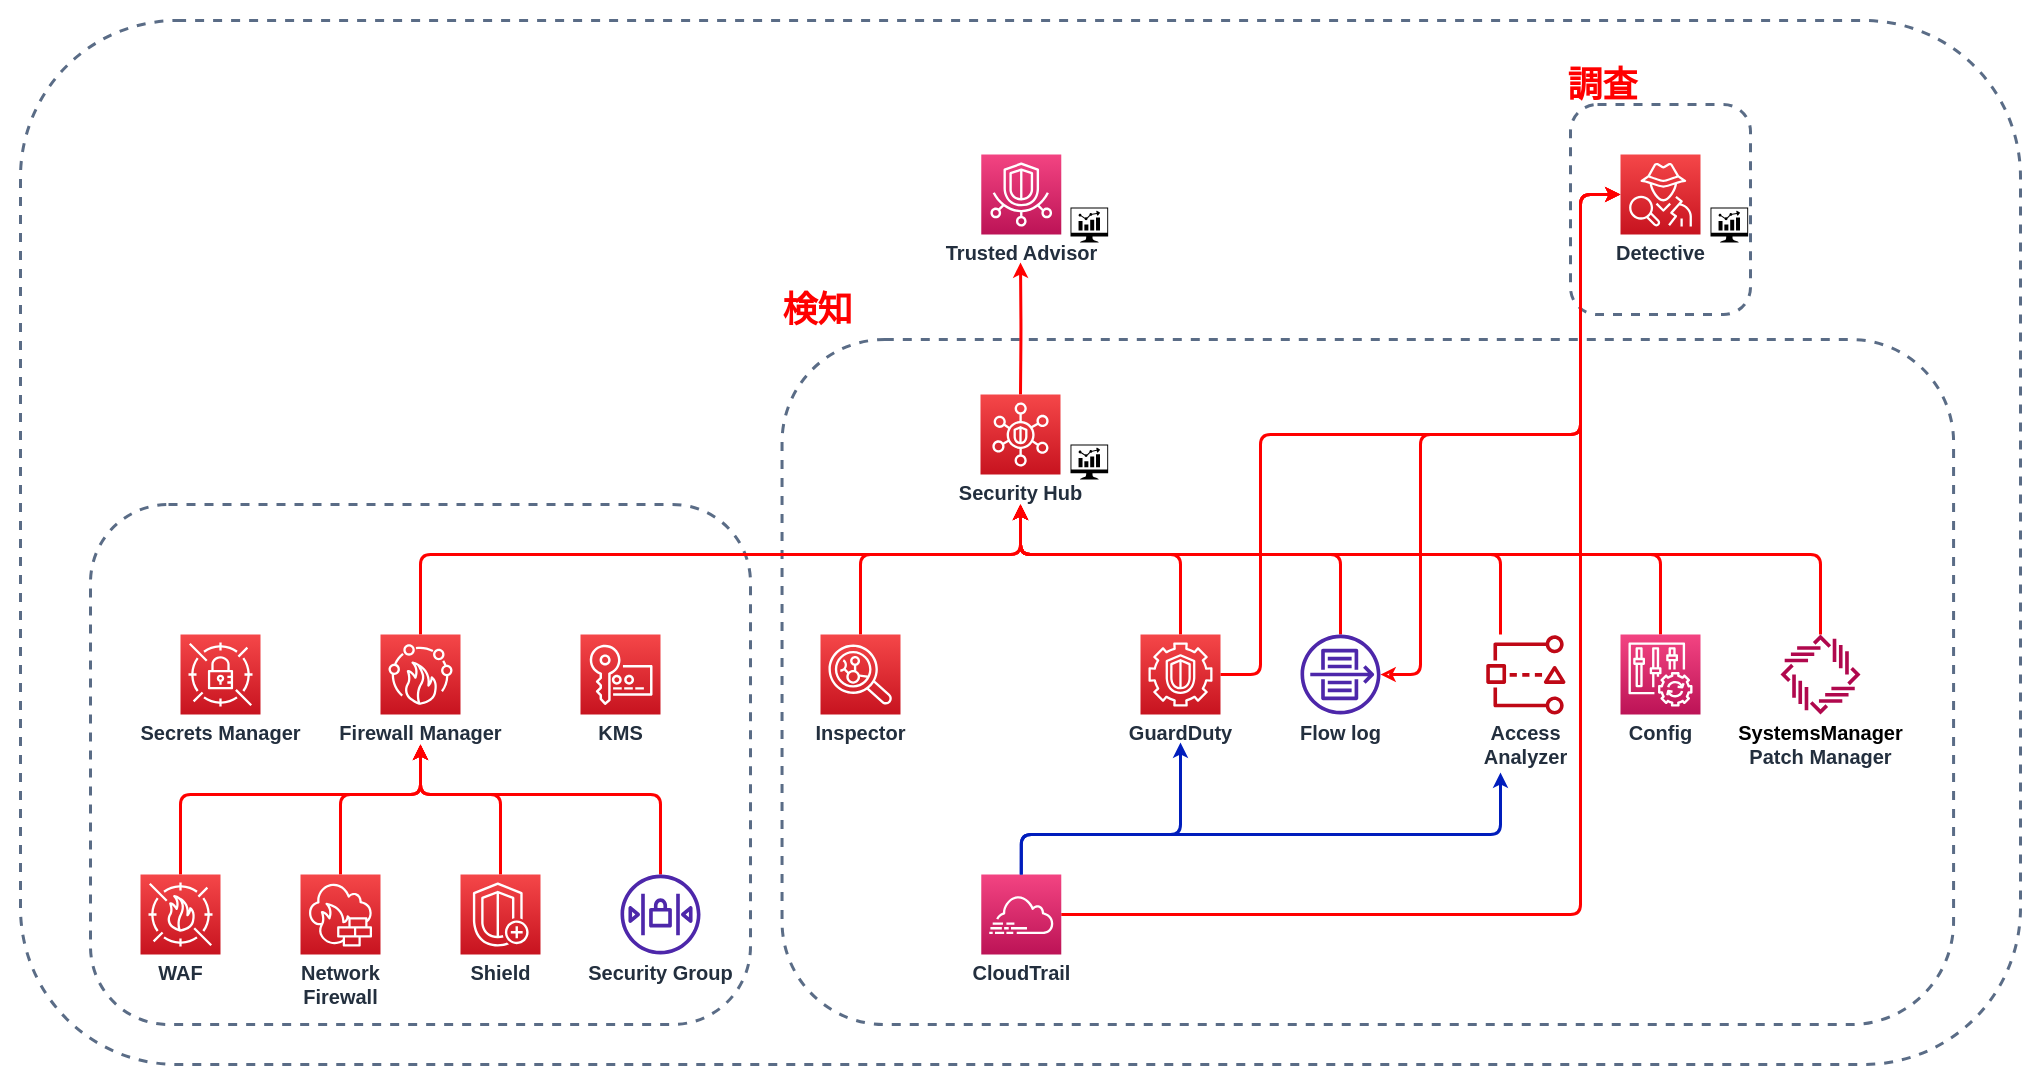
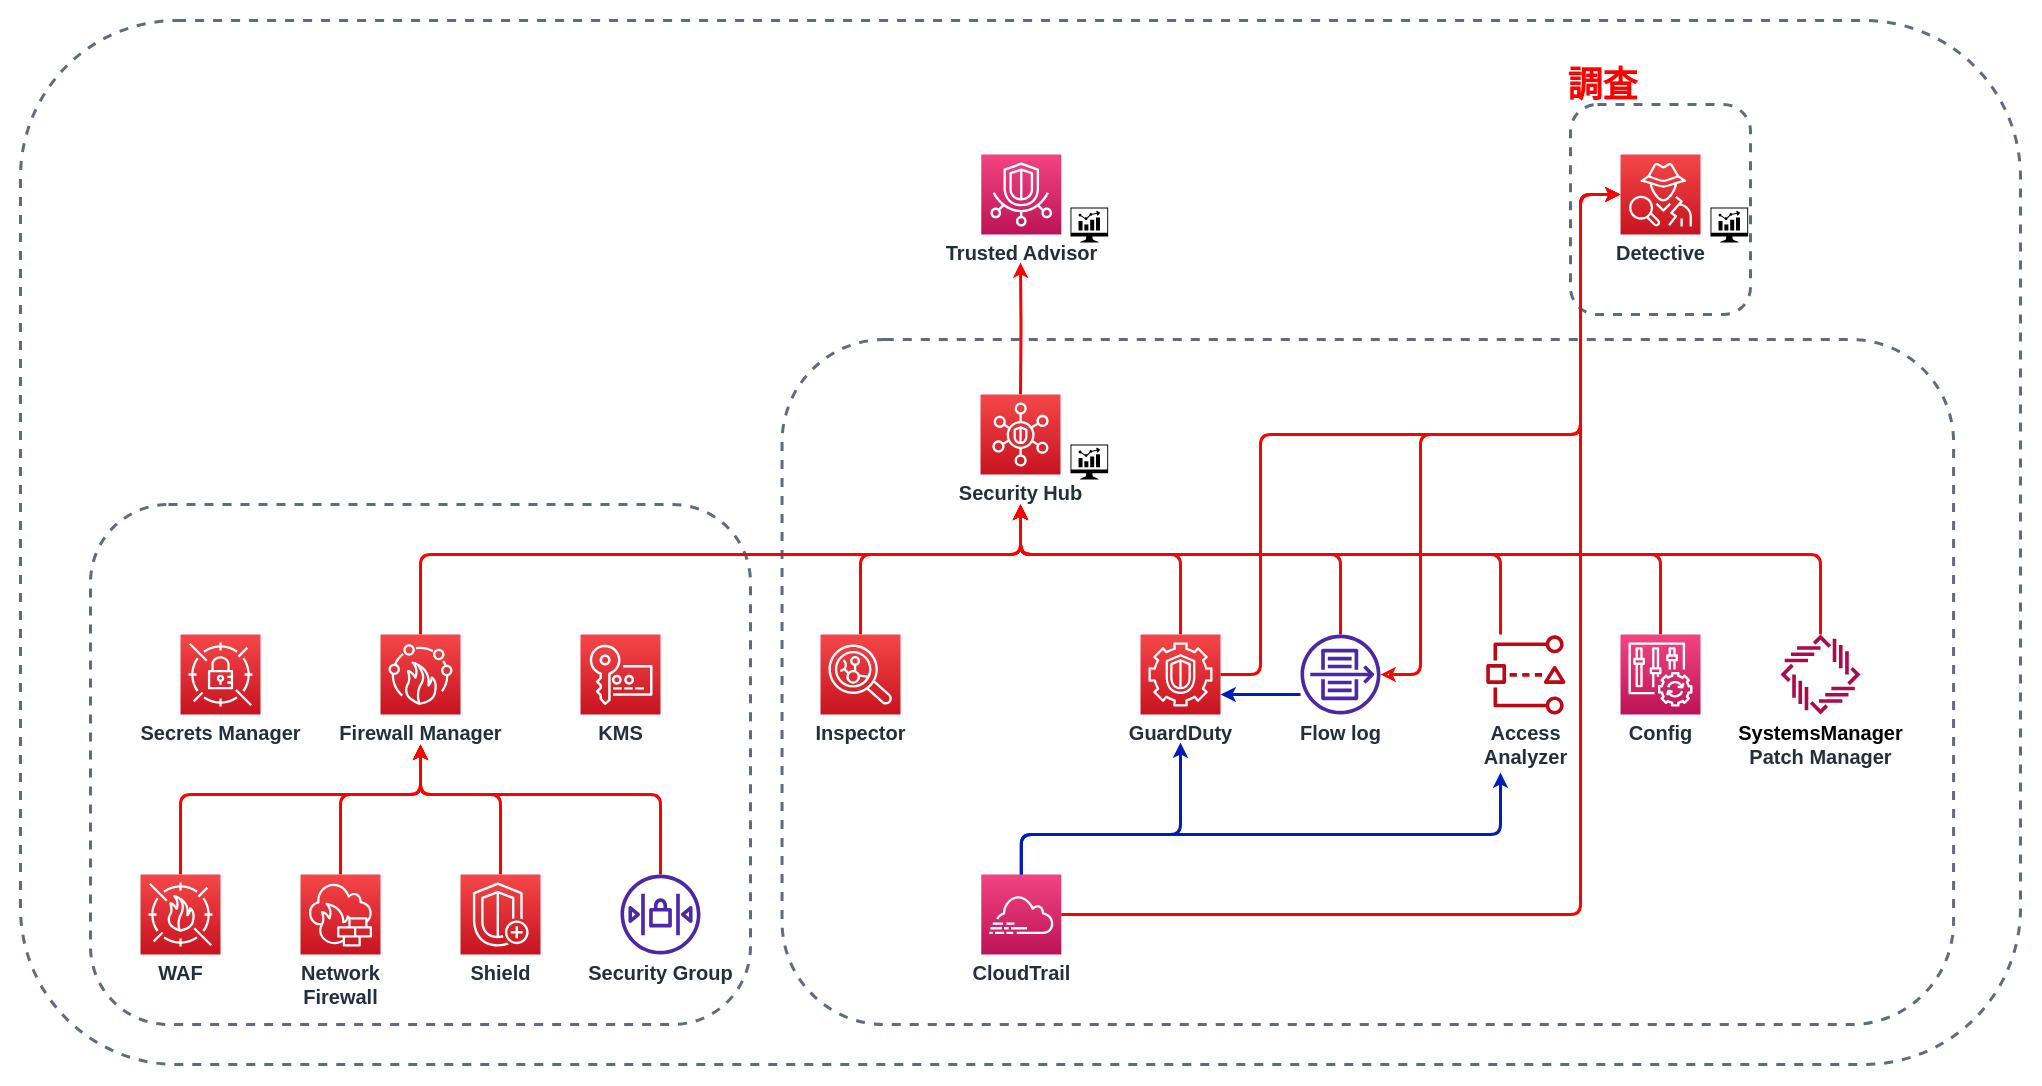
(817, 310) -> none
none -> (1265, 695)
